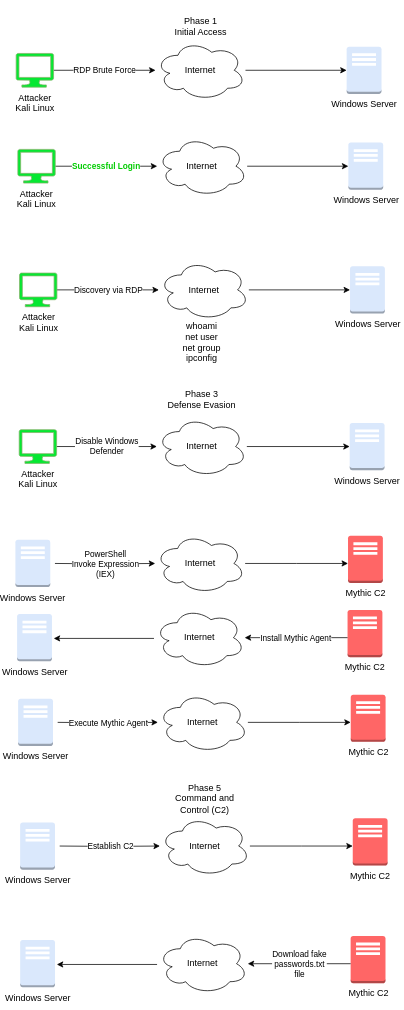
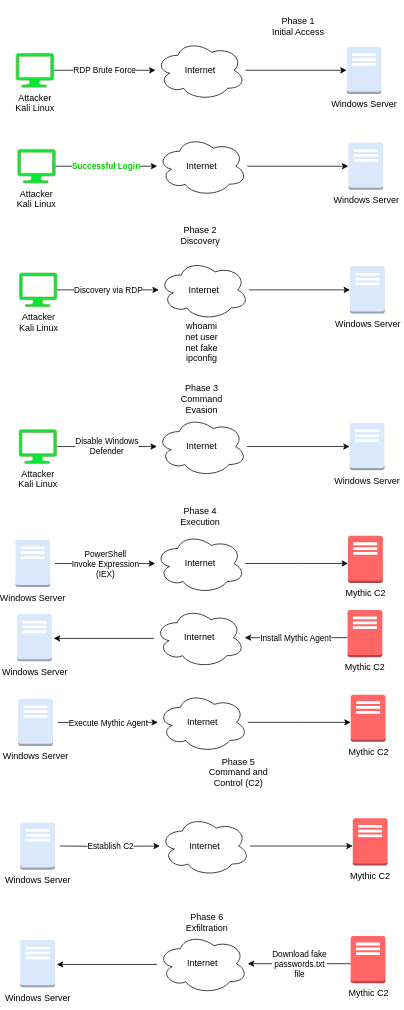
(201, 27) -> (298, 27)
none -> (201, 235)
(202, 342) -> (202, 342)
(202, 399) -> (202, 399)
none -> (200, 516)
(205, 799) -> (239, 773)
none -> (207, 923)
